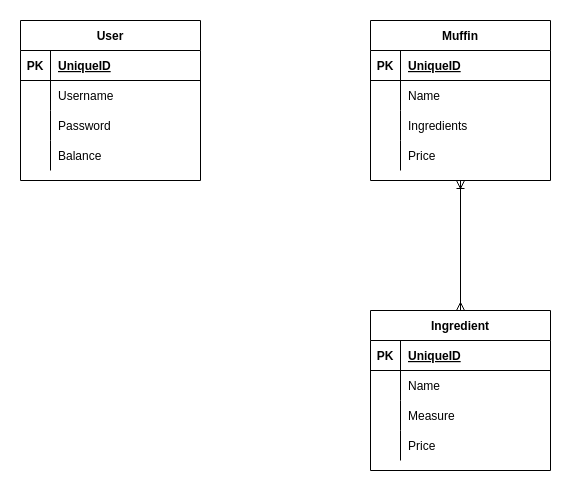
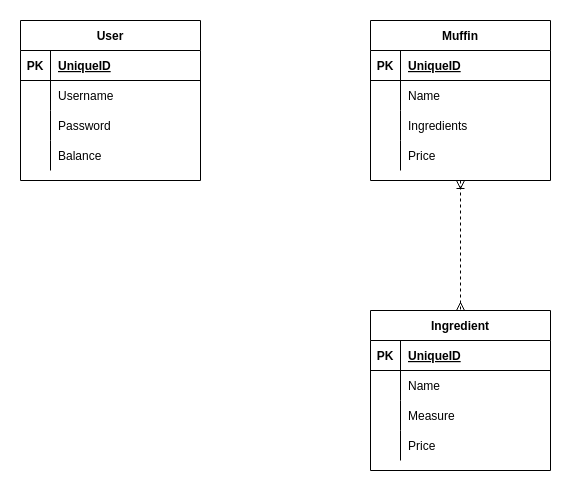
(461, 246) -> (461, 246)
